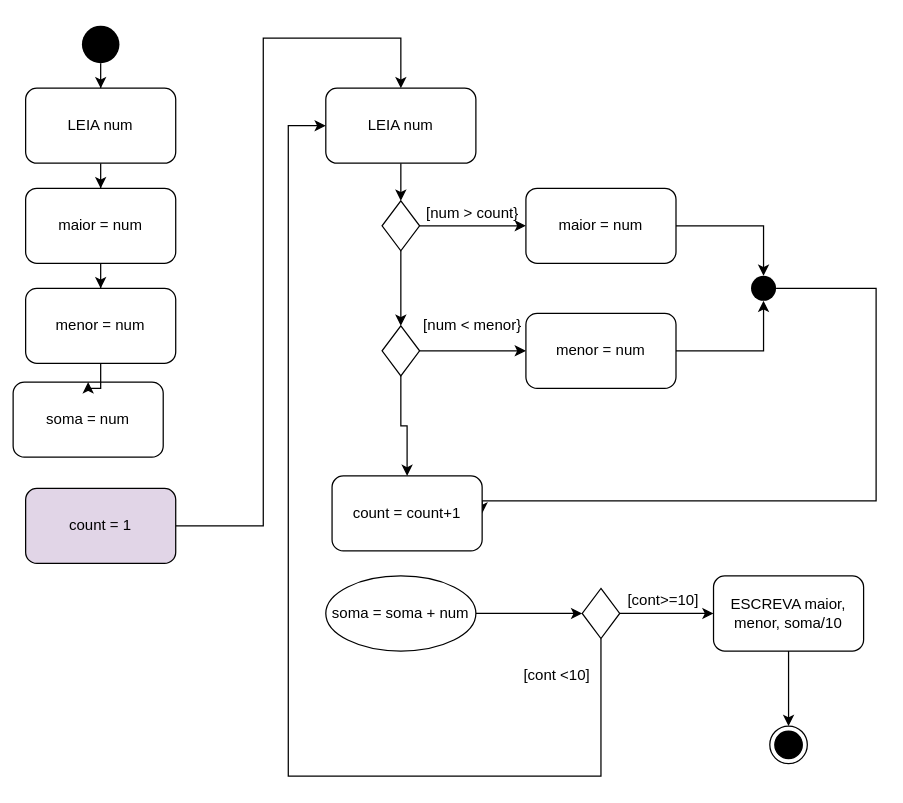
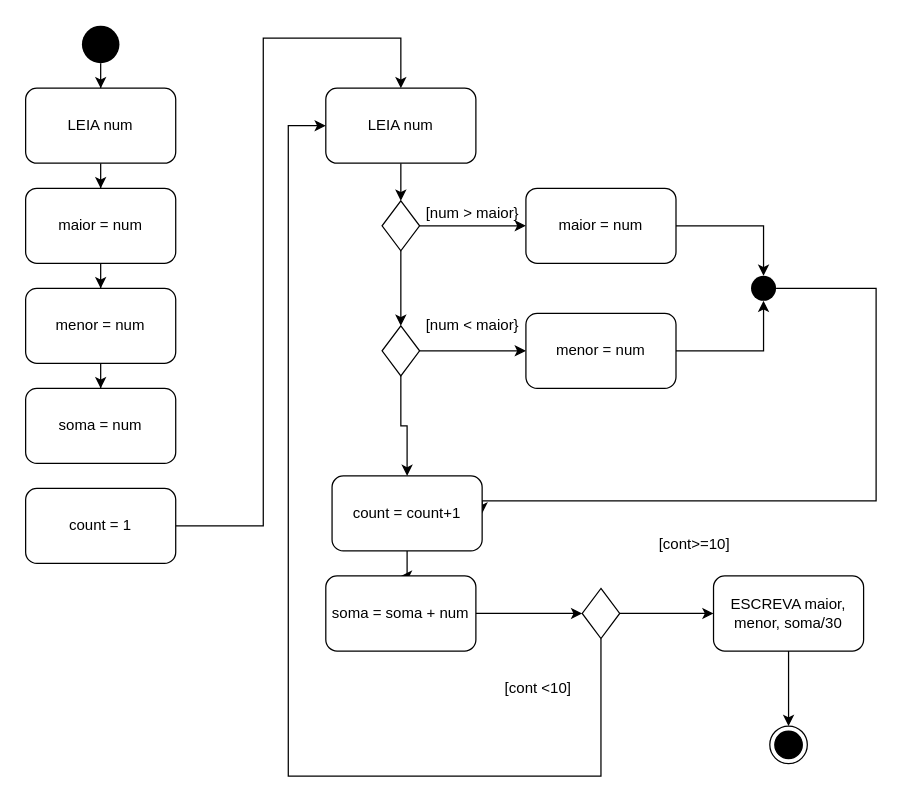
(473, 213) -> (473, 213)
(473, 326) -> (473, 326)
(88, 419) -> (101, 426)
(101, 526) -> (101, 526)
none -> (407, 564)
(663, 601) -> (694, 544)
(401, 613) -> (401, 613)
(788, 613) -> (788, 613)
(557, 676) -> (538, 688)
